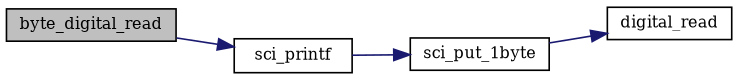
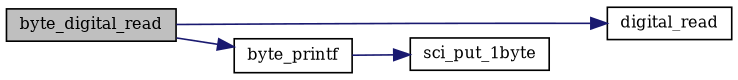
(570, 39) -> (383, 24)
(293, 56) -> (293, 56)
